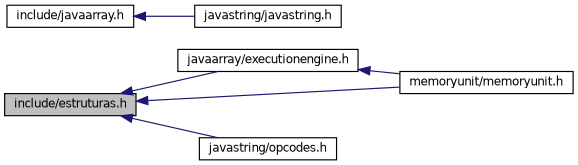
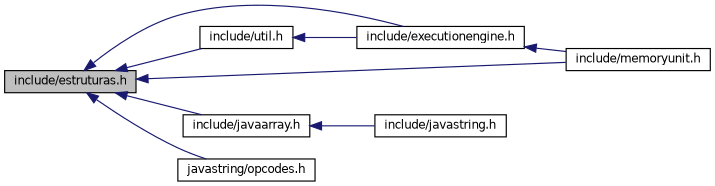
(268, 16) -> (441, 126)
none -> (246, 37)
(268, 60) -> (441, 37)
(487, 83) -> (638, 60)
none -> (164, 105)
